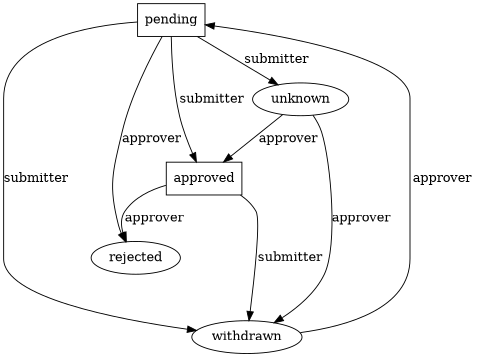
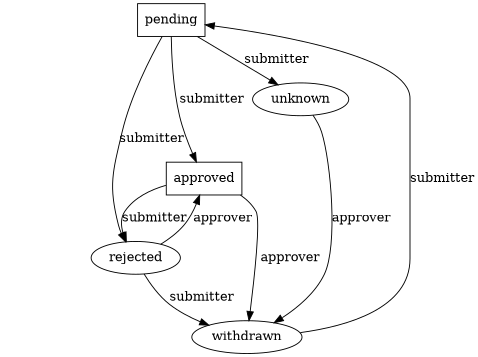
(257, 136) -> (182, 227)
(152, 139) -> (152, 139)
(442, 179) -> (442, 179)
(4, 197) -> (168, 303)
(154, 218) -> (154, 218)
(290, 258) -> (290, 258)
